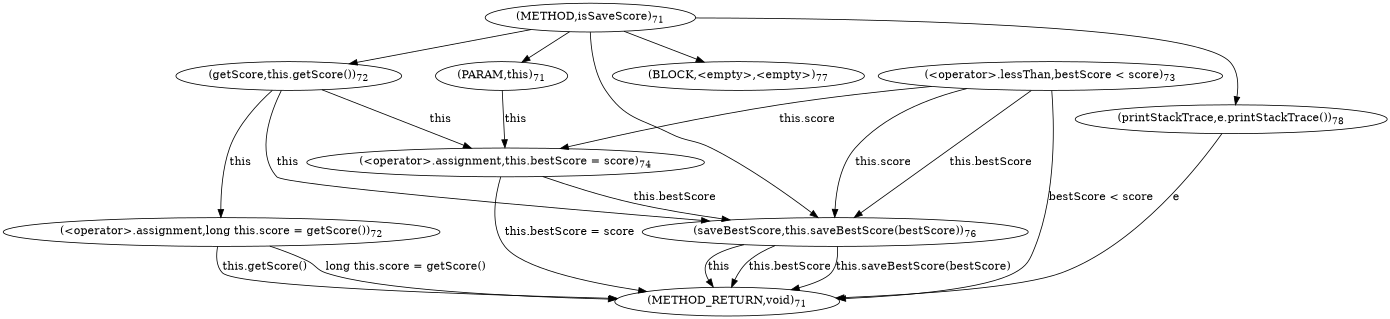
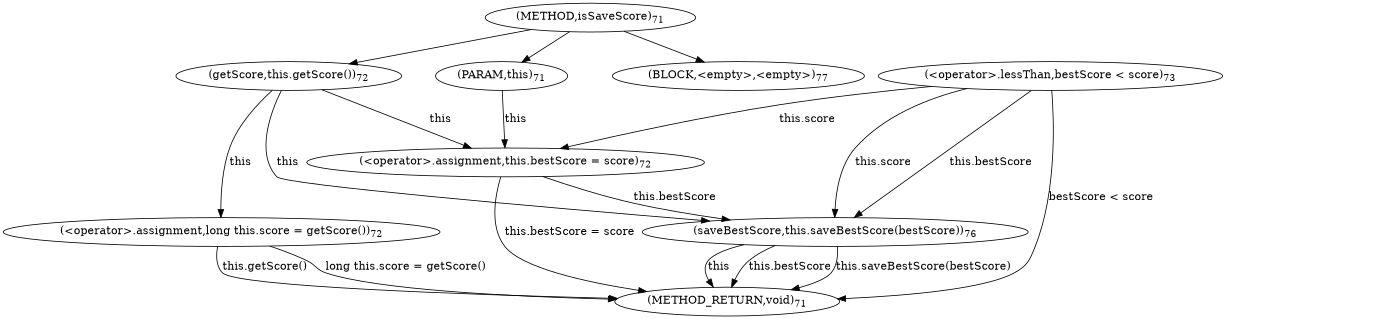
(1231, 119) -> none
(681, 138) -> none
(646, 161) -> (646, 161)
